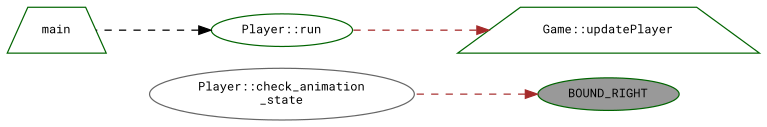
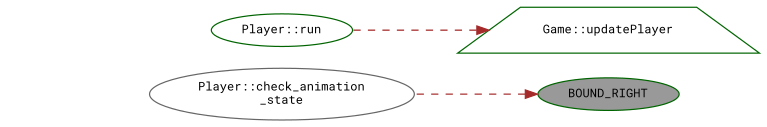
(57, 30) -> none
